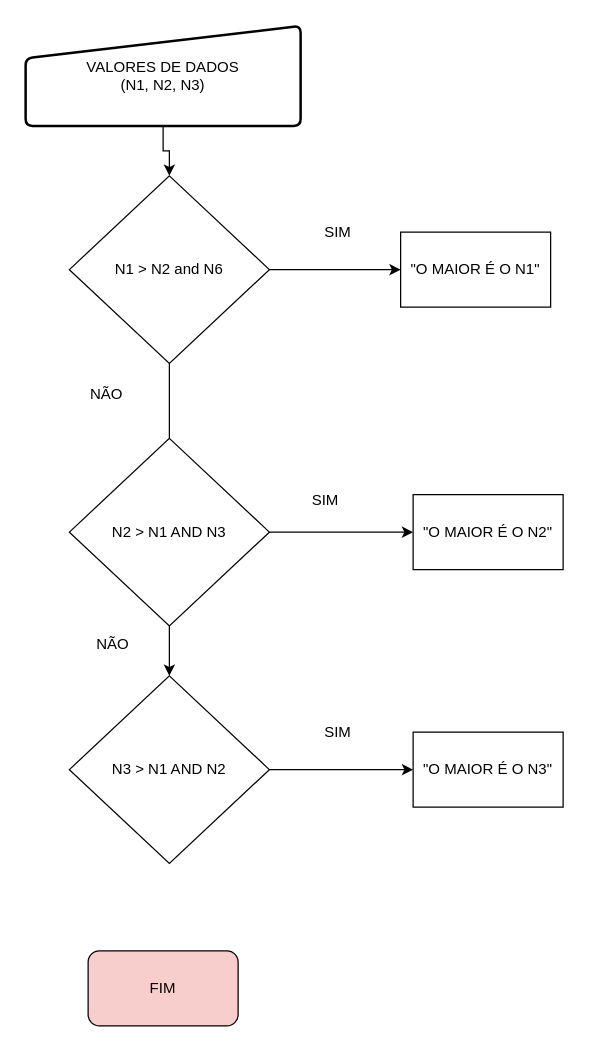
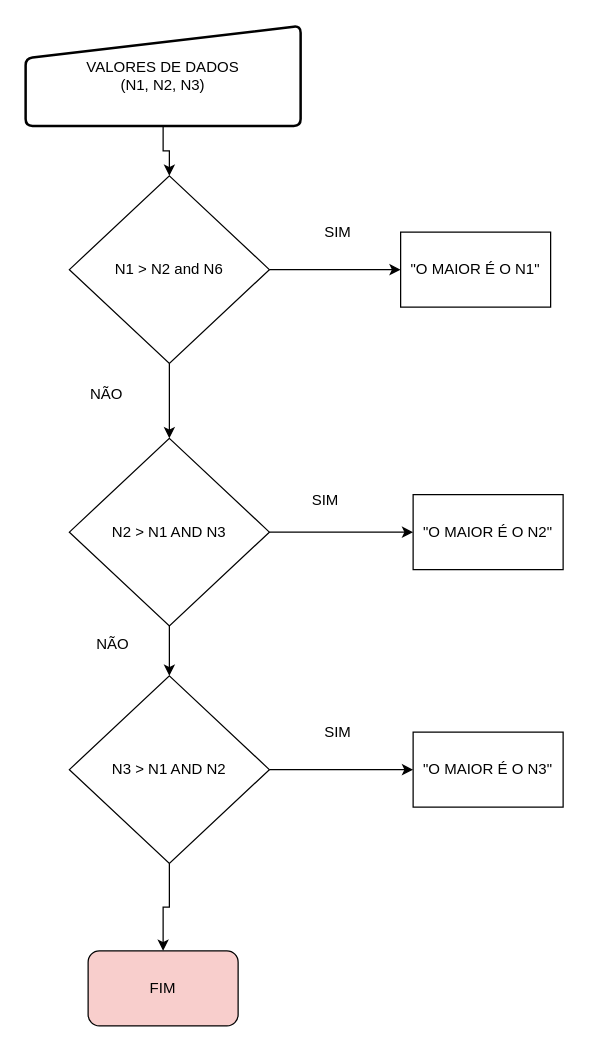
(169, 432) -> (169, 428)
none -> (169, 906)
